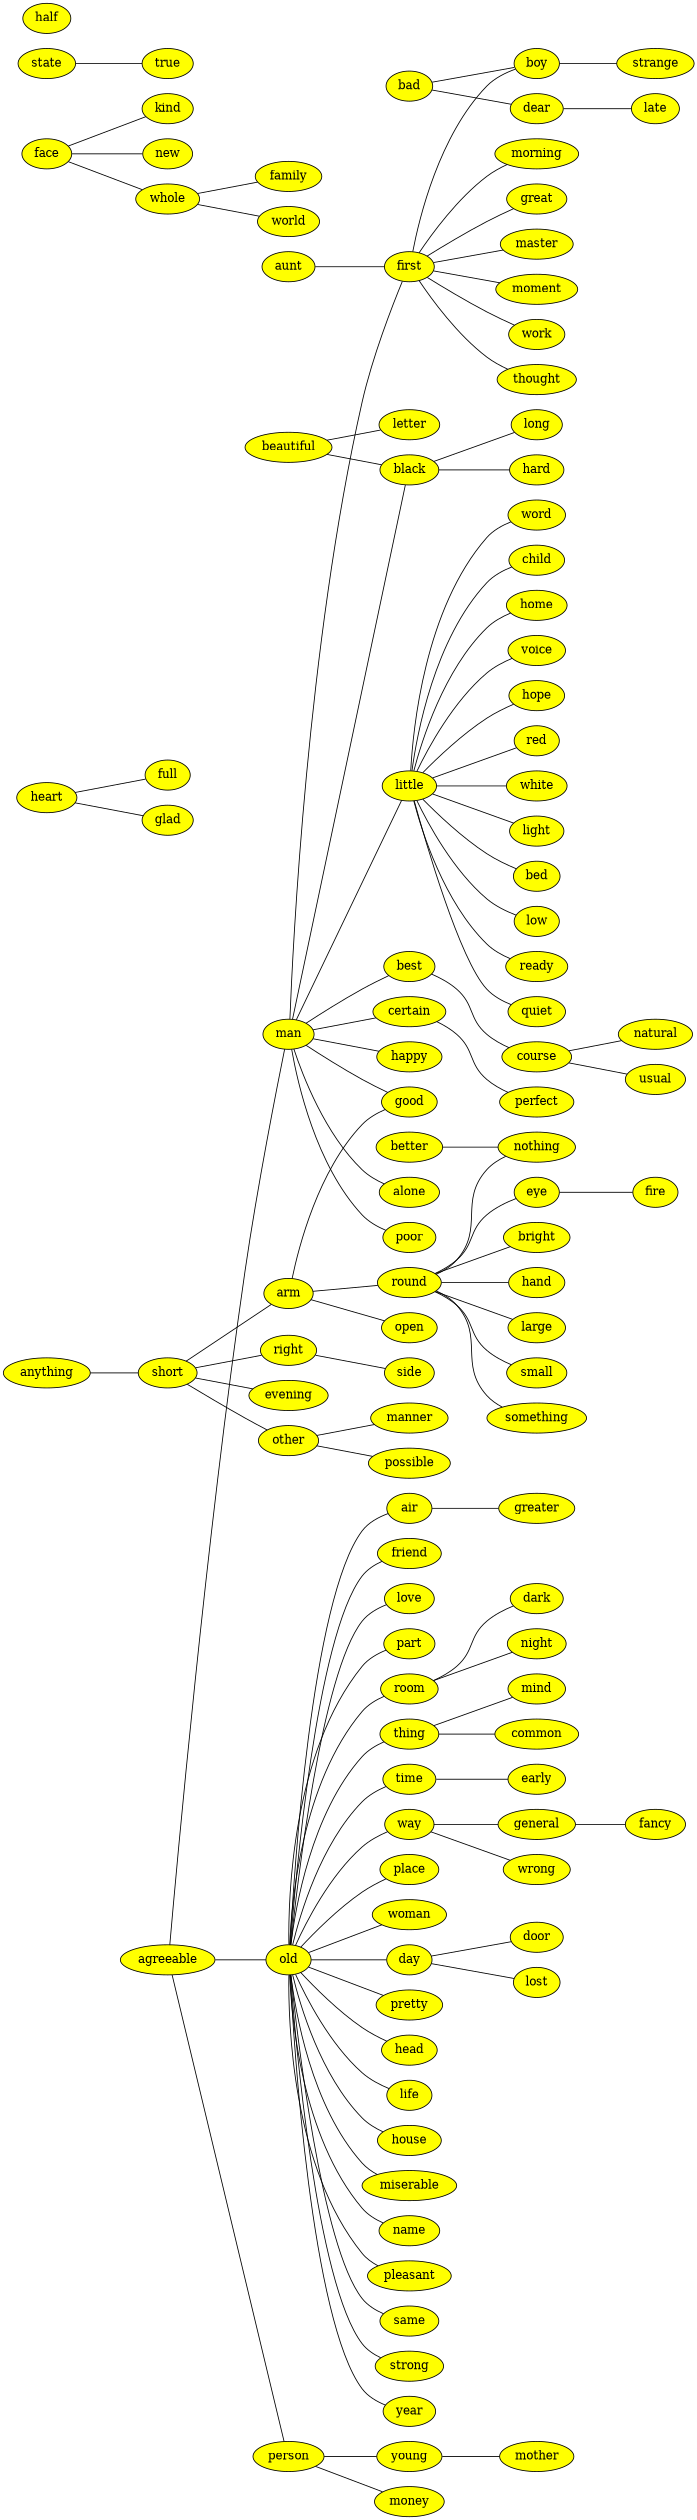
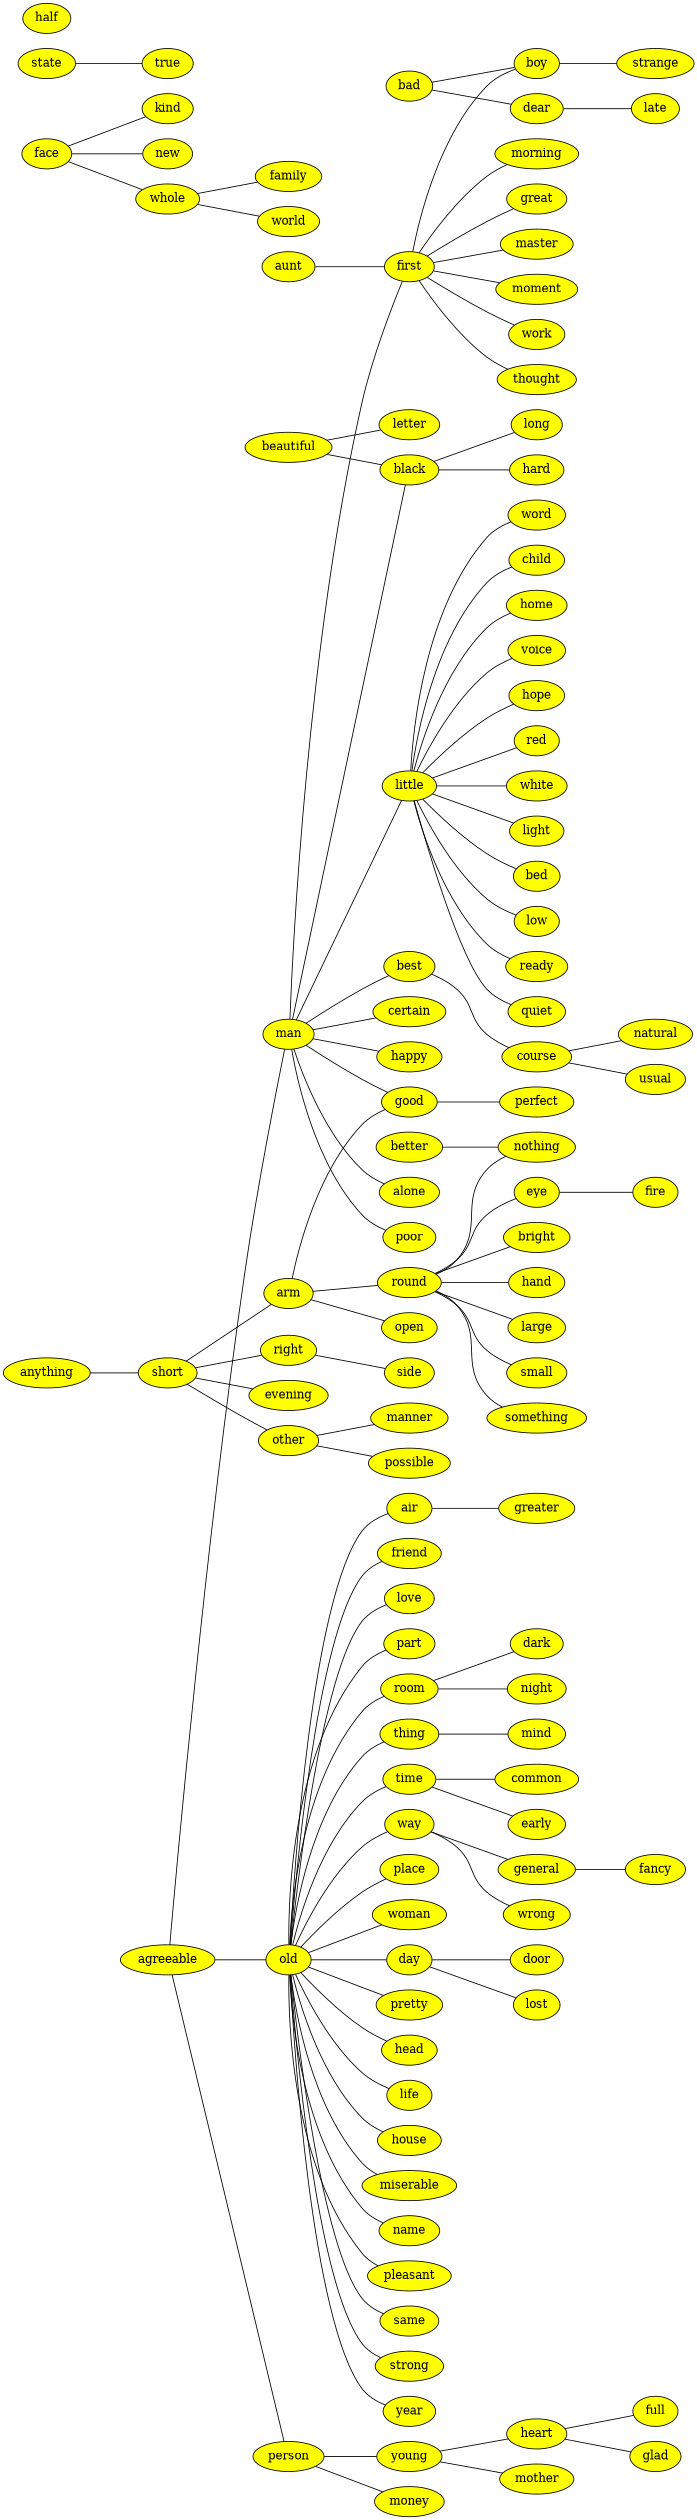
(472, 1058) -> (468, 1102)
(467, 1734) -> (466, 1779)
none -> (474, 2445)
